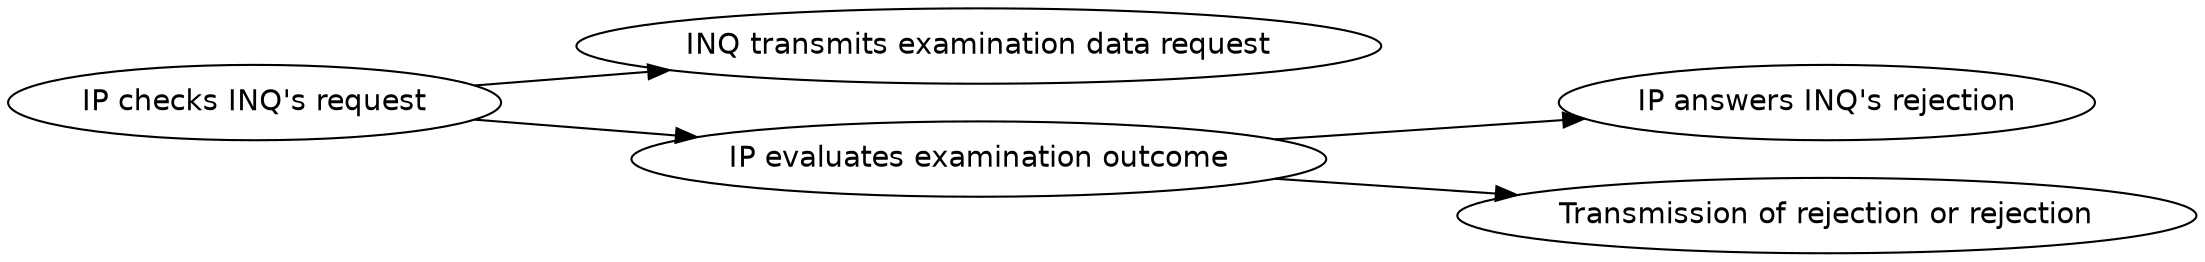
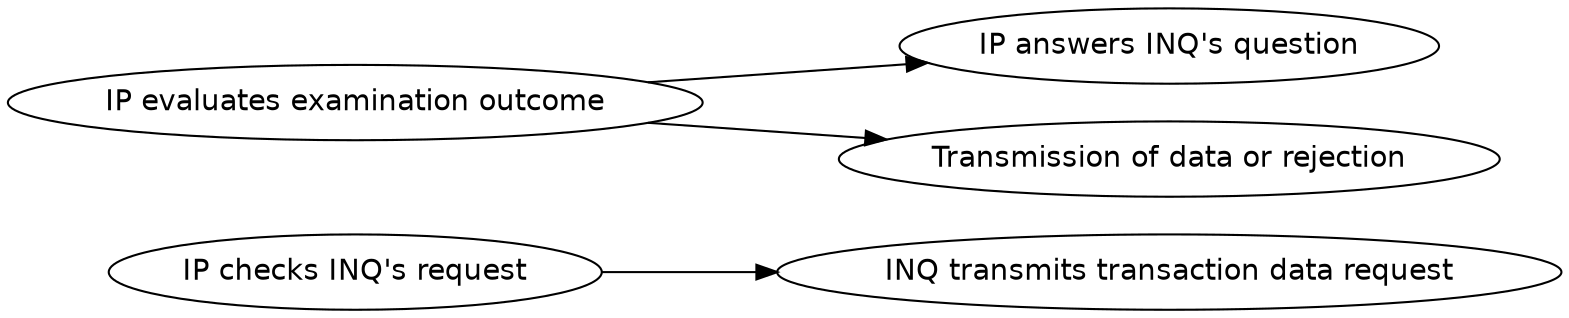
(979, 46) -> (1169, 272)
(1827, 103) -> (1169, 46)
(575, 128) -> none
(1827, 216) -> (1169, 159)
